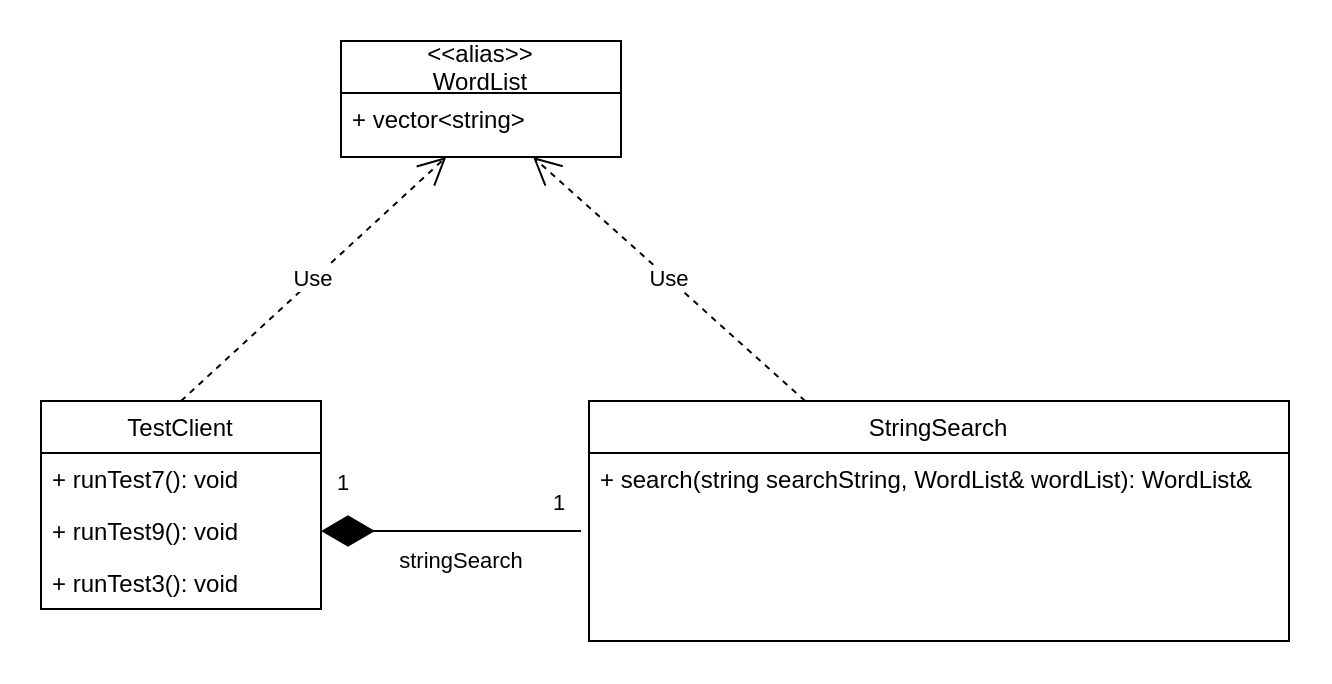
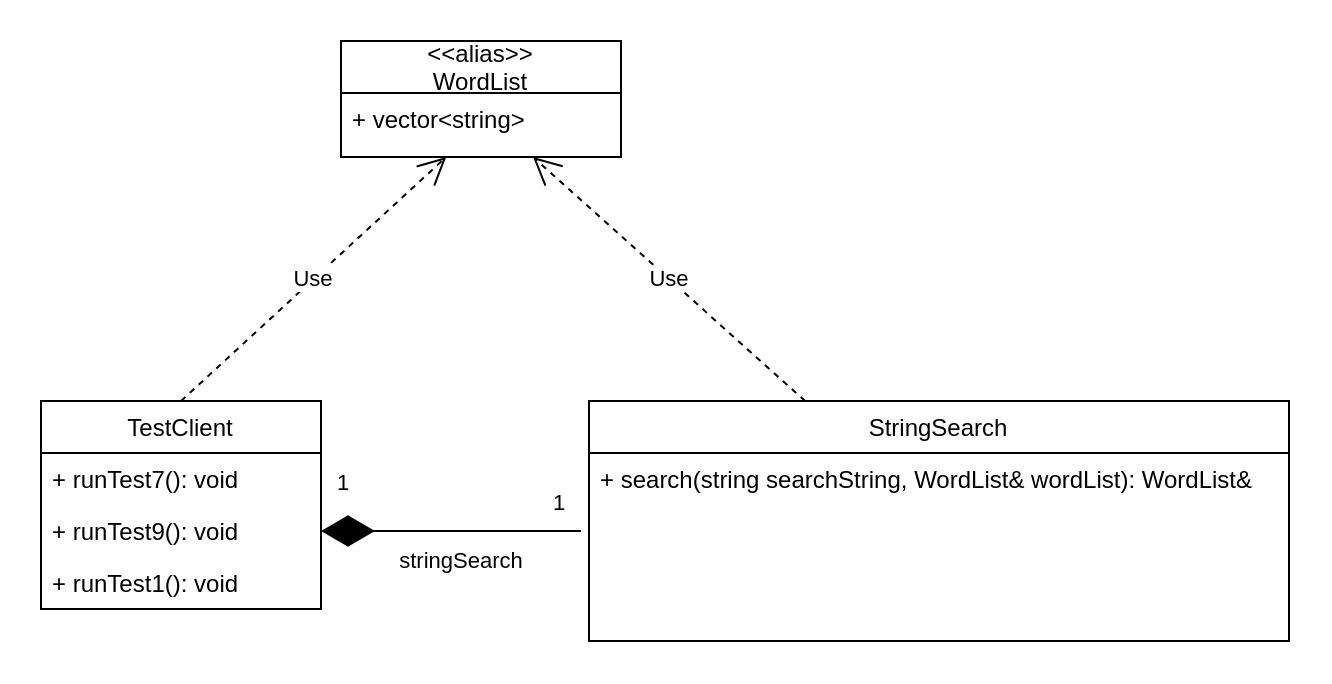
(160, 584) -> (160, 584)
